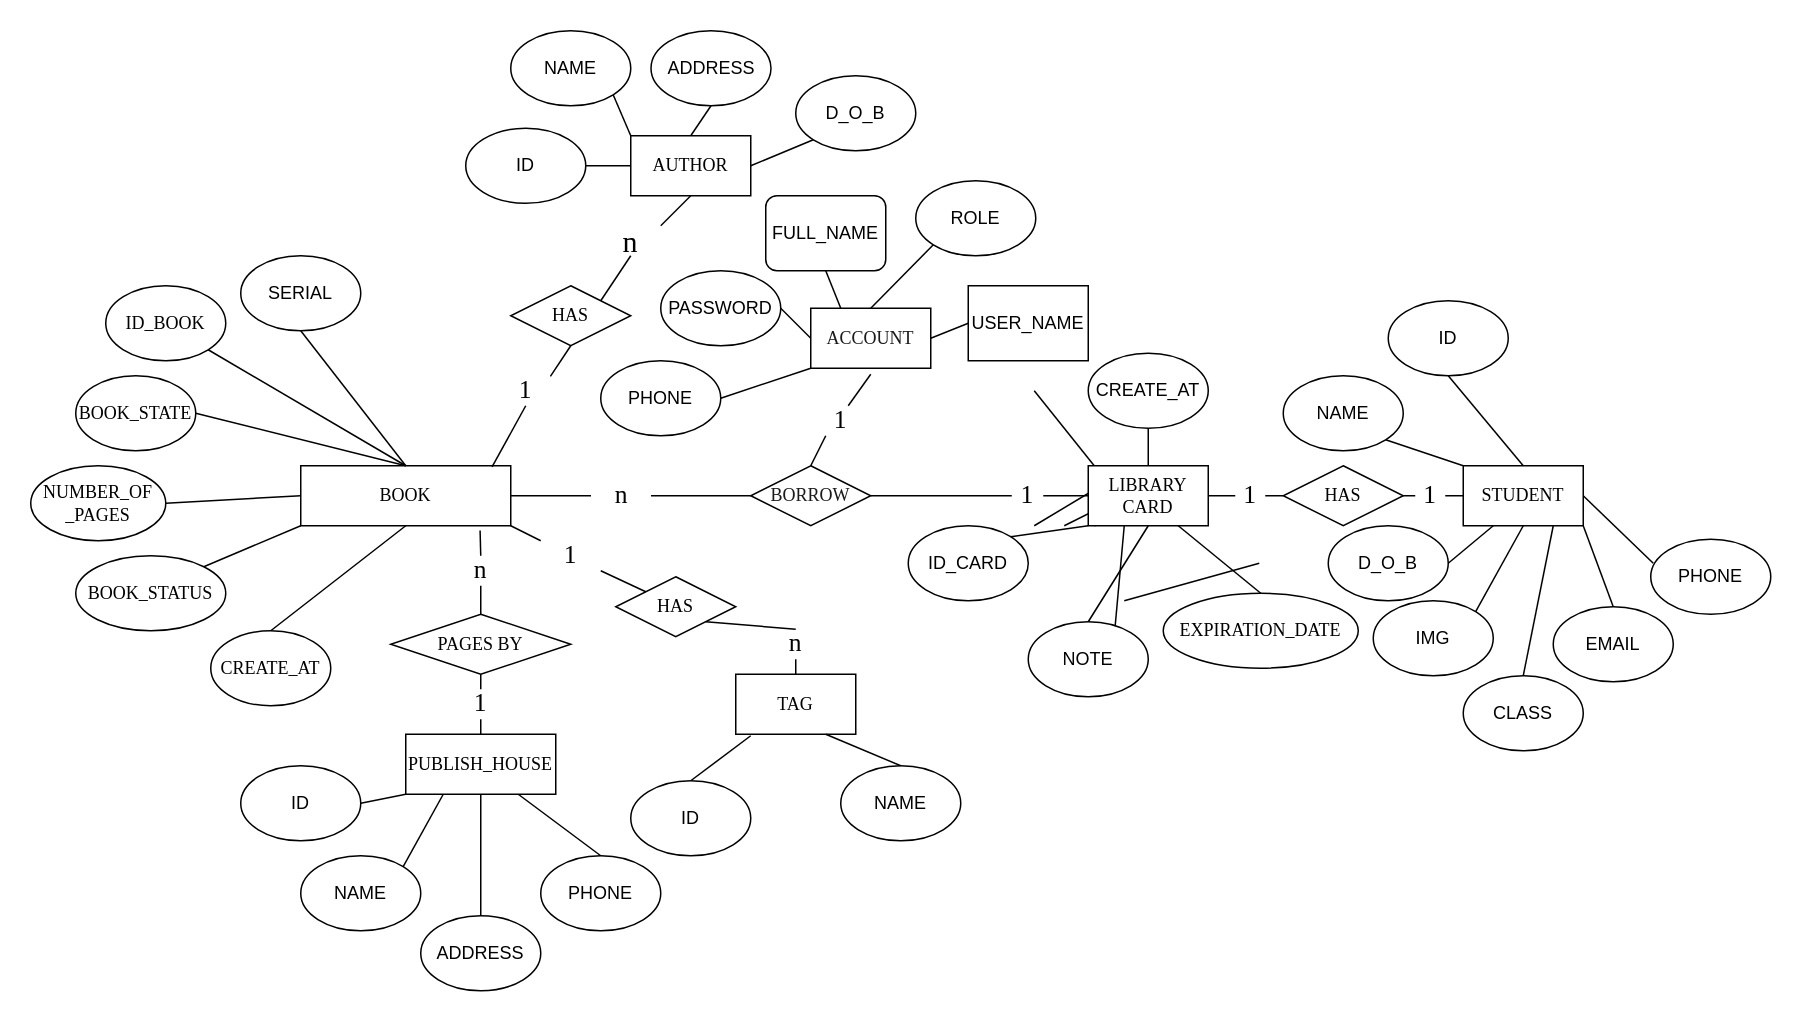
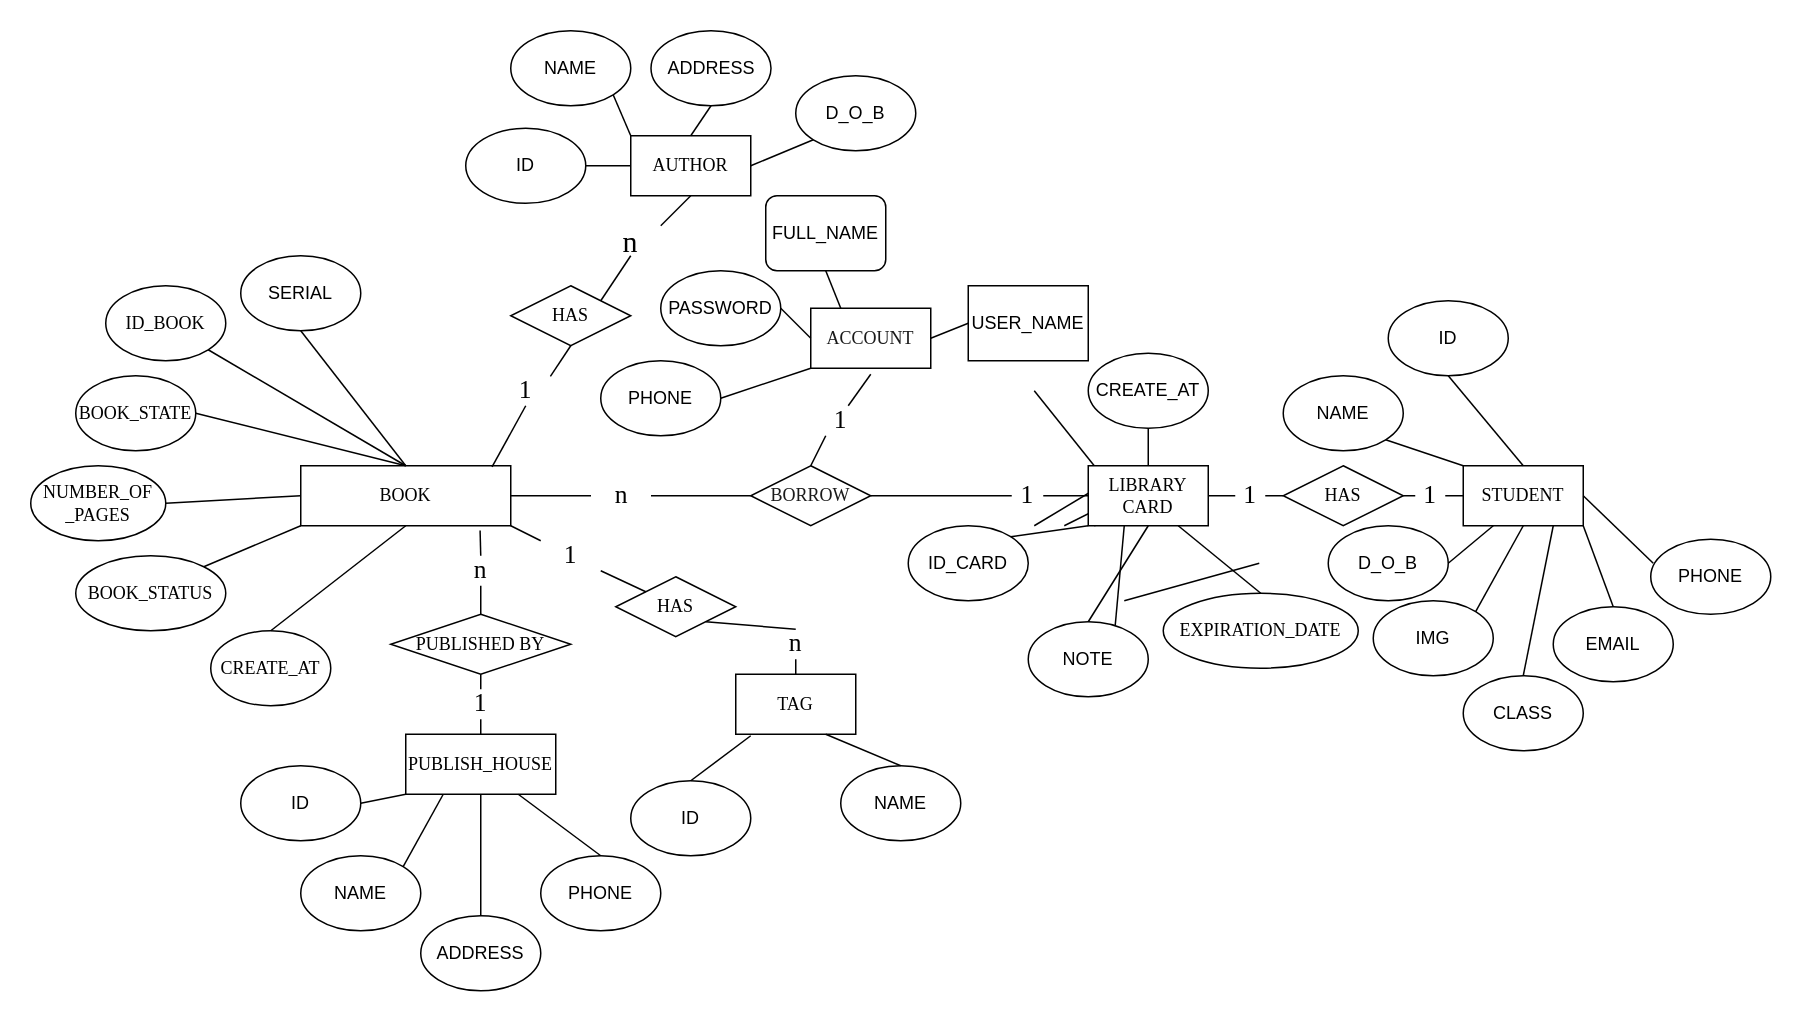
(976, 218) -> none
(902, 276) -> none
(481, 644) -> (481, 644)
